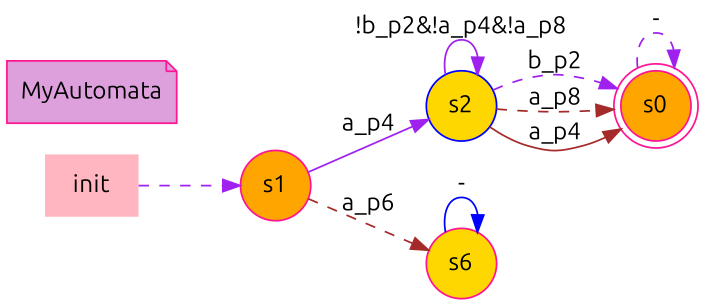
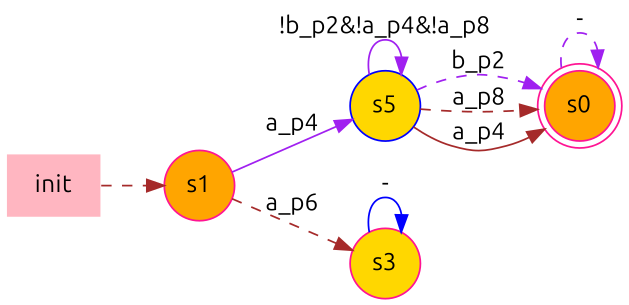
(92, 92) -> none
(461, 106) -> (385, 106)
(181, 186) -> (124, 186)
(461, 264) -> (385, 264)
